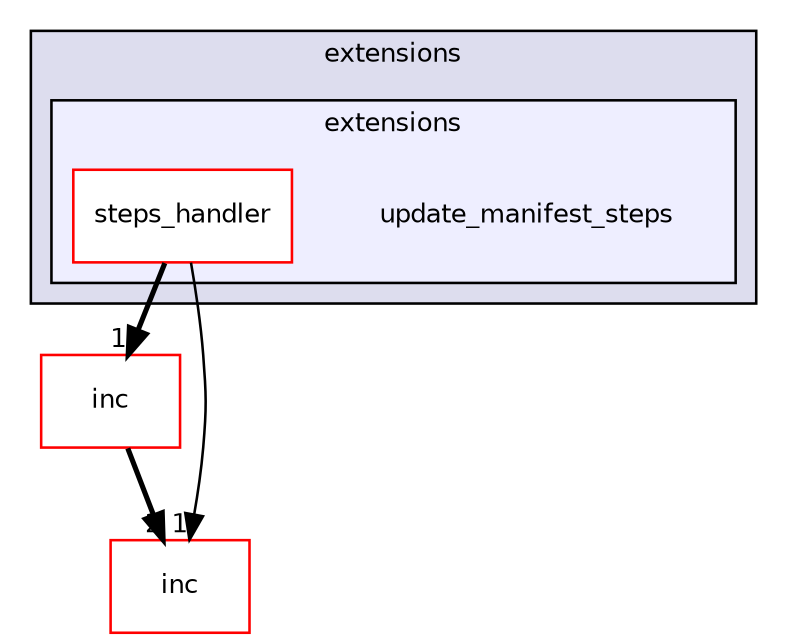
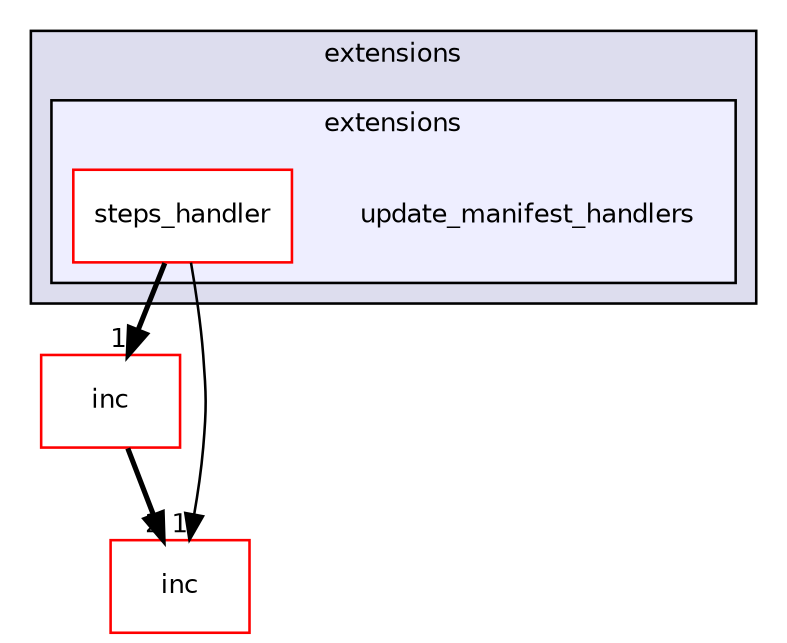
(527, 216) -> (527, 216)
